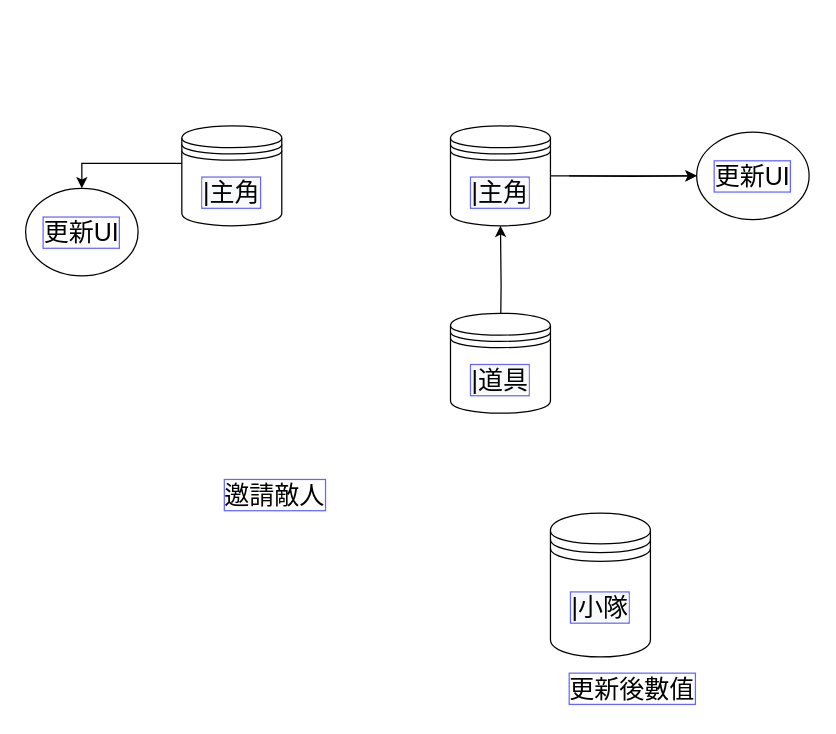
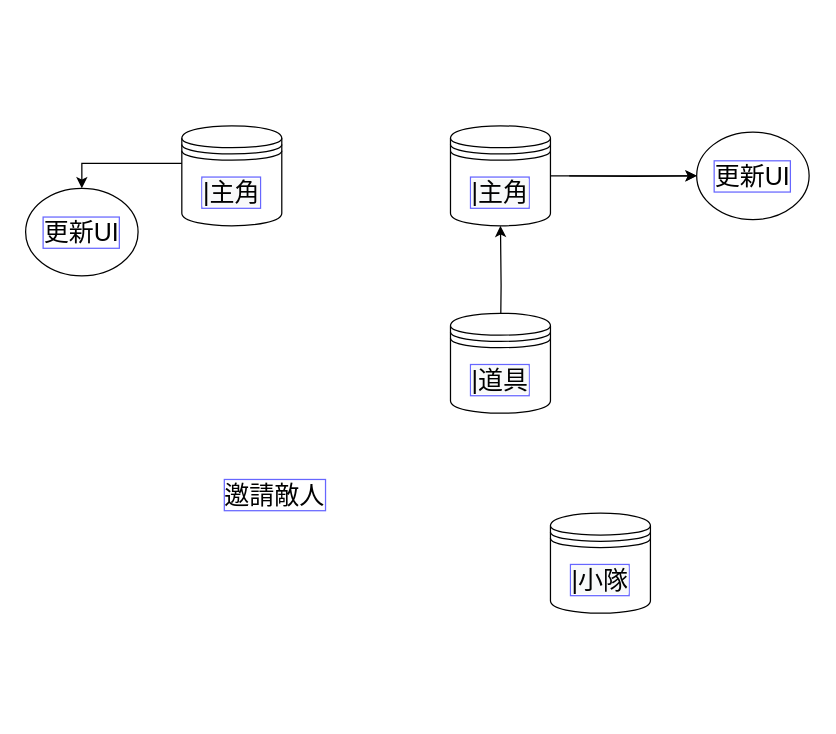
(601, 585) -> (601, 563)
(632, 688) -> none
